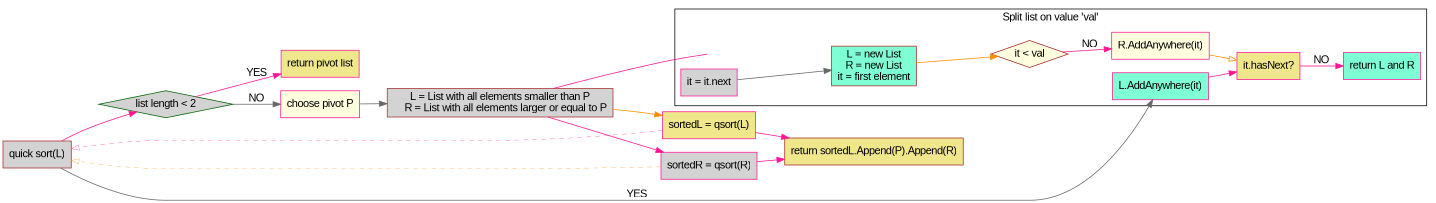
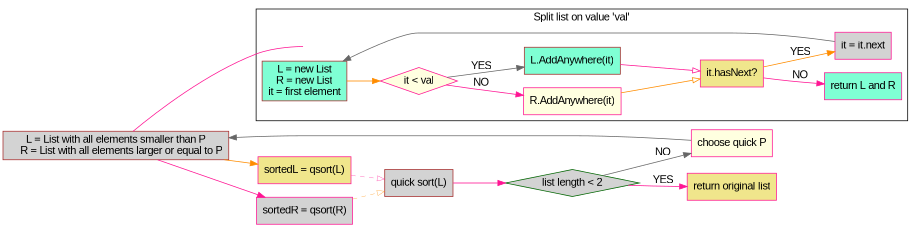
(1030, 54) -> (419, 81)
none -> (796, 60)
(320, 64) -> (732, 187)
(1219, 75) -> (656, 67)
(1160, 86) -> (572, 61)
(320, 104) -> (732, 143)
(874, 152) -> none
(621, 200) -> (482, 73)
